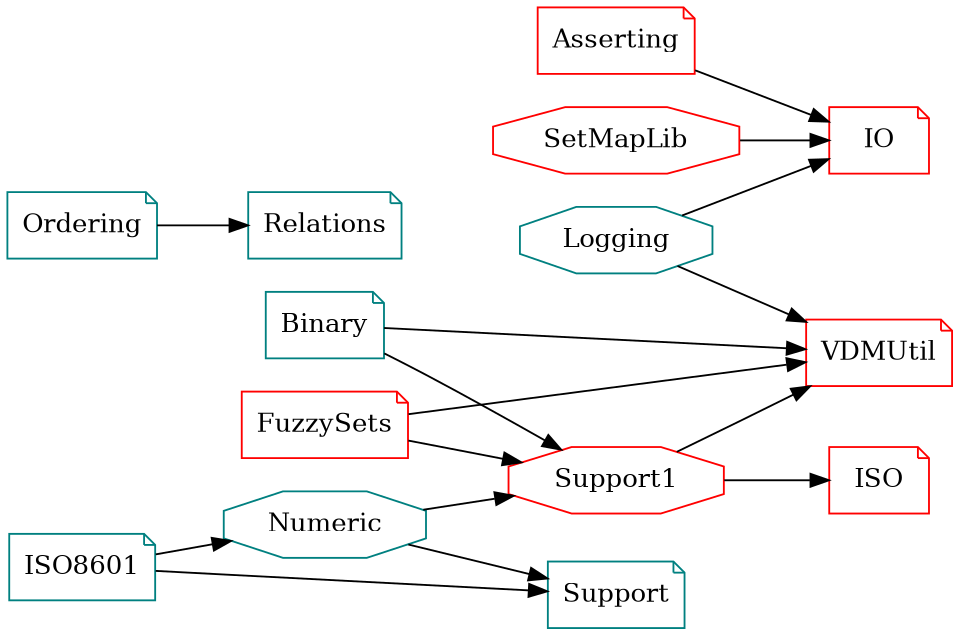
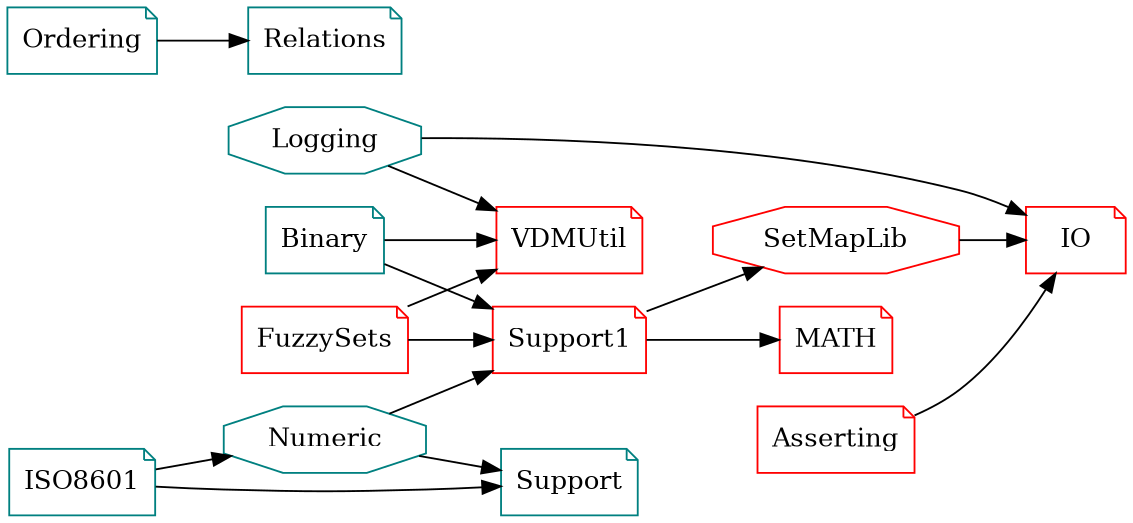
(735, 423) -> (696, 293)
(616, 480) -> (569, 340)
(879, 480) -> (836, 340)
